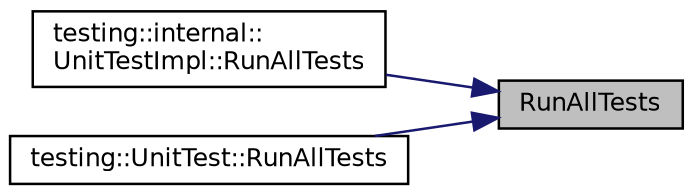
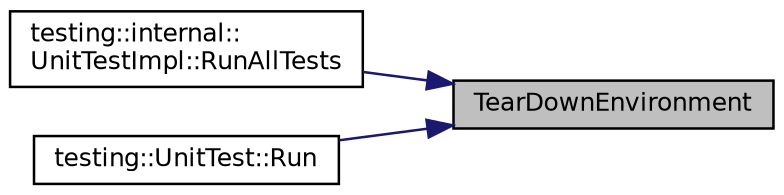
(591, 105) -> (613, 105)
(209, 160) -> (186, 160)
